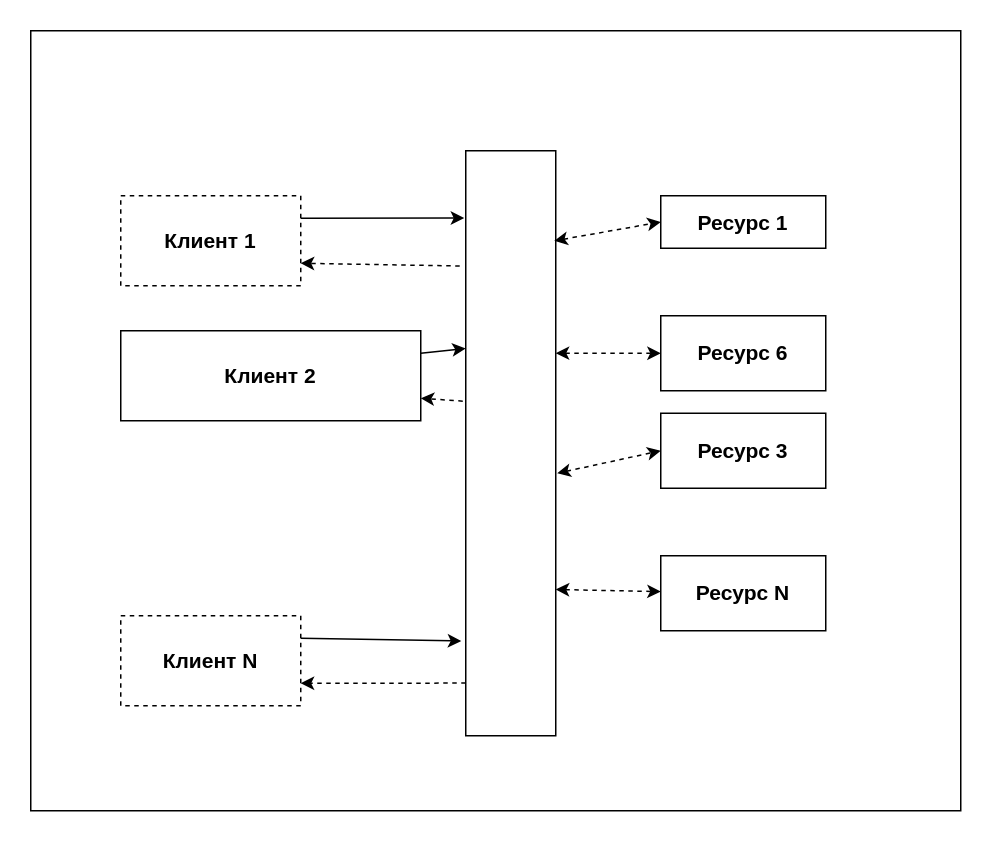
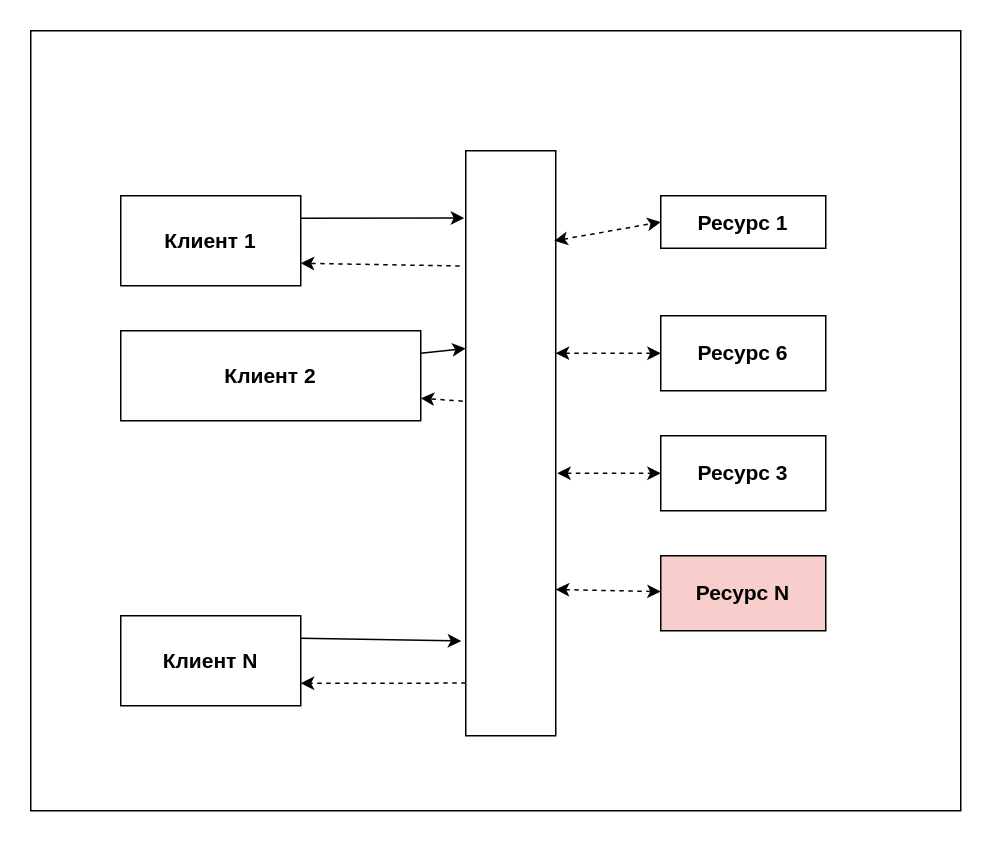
(211, 241) -> (211, 241)
(743, 451) -> (743, 473)
(743, 593) -> (743, 593)
(211, 661) -> (211, 661)
